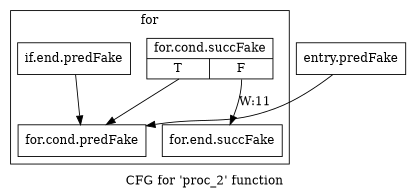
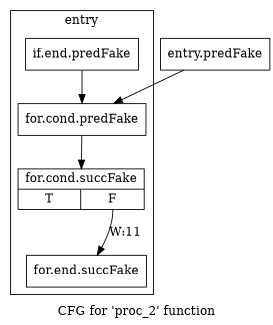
(150, 21) -> (82, 21)
(146, 99) -> (82, 148)
